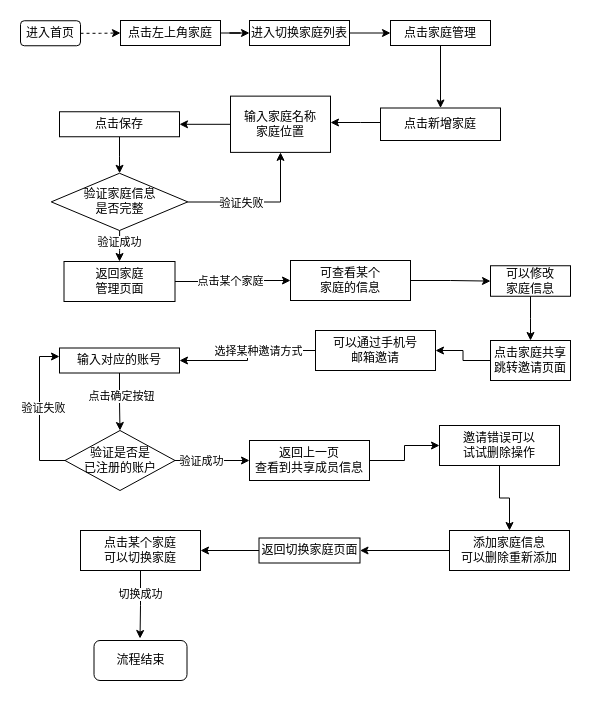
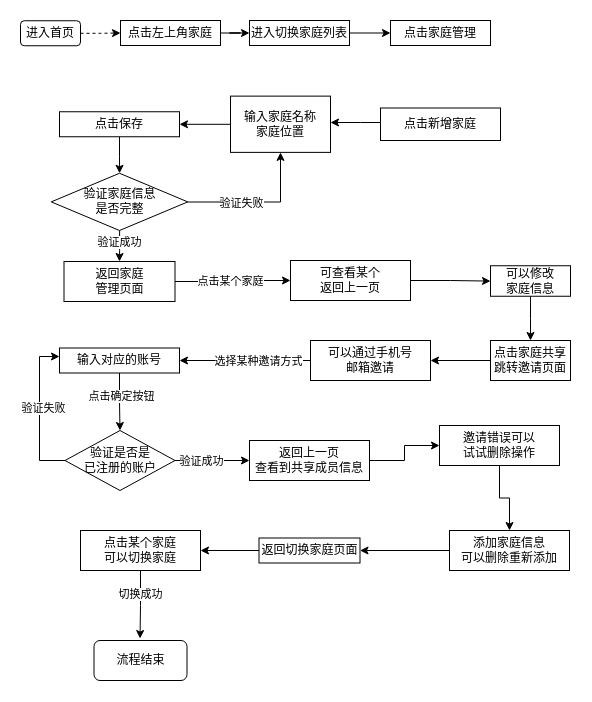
(441, 74) -> none
(351, 281) -> (351, 281)
(376, 351) -> (371, 361)
